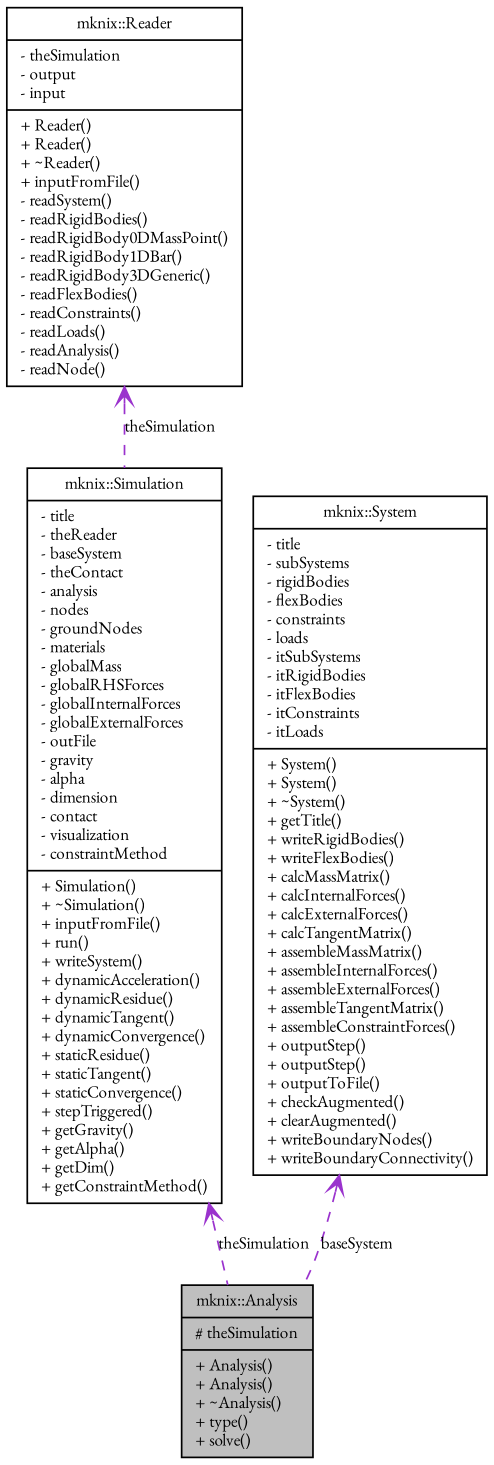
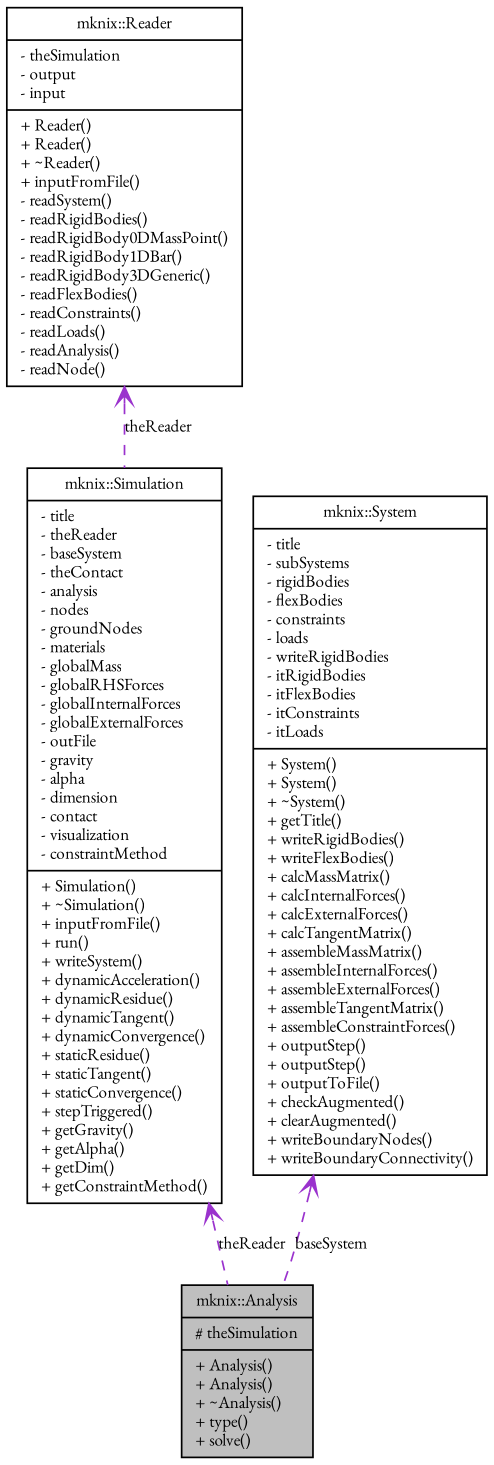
(171, 427) -> (159, 427)
(314, 657) -> (328, 657)
(264, 1244) -> (252, 1244)
